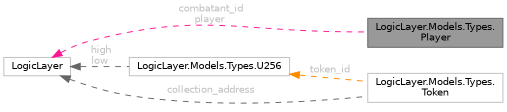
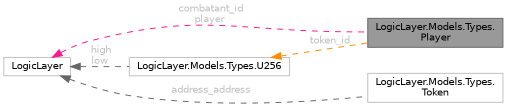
(333, 78) -> (324, 49)
(209, 90) -> (209, 90)
